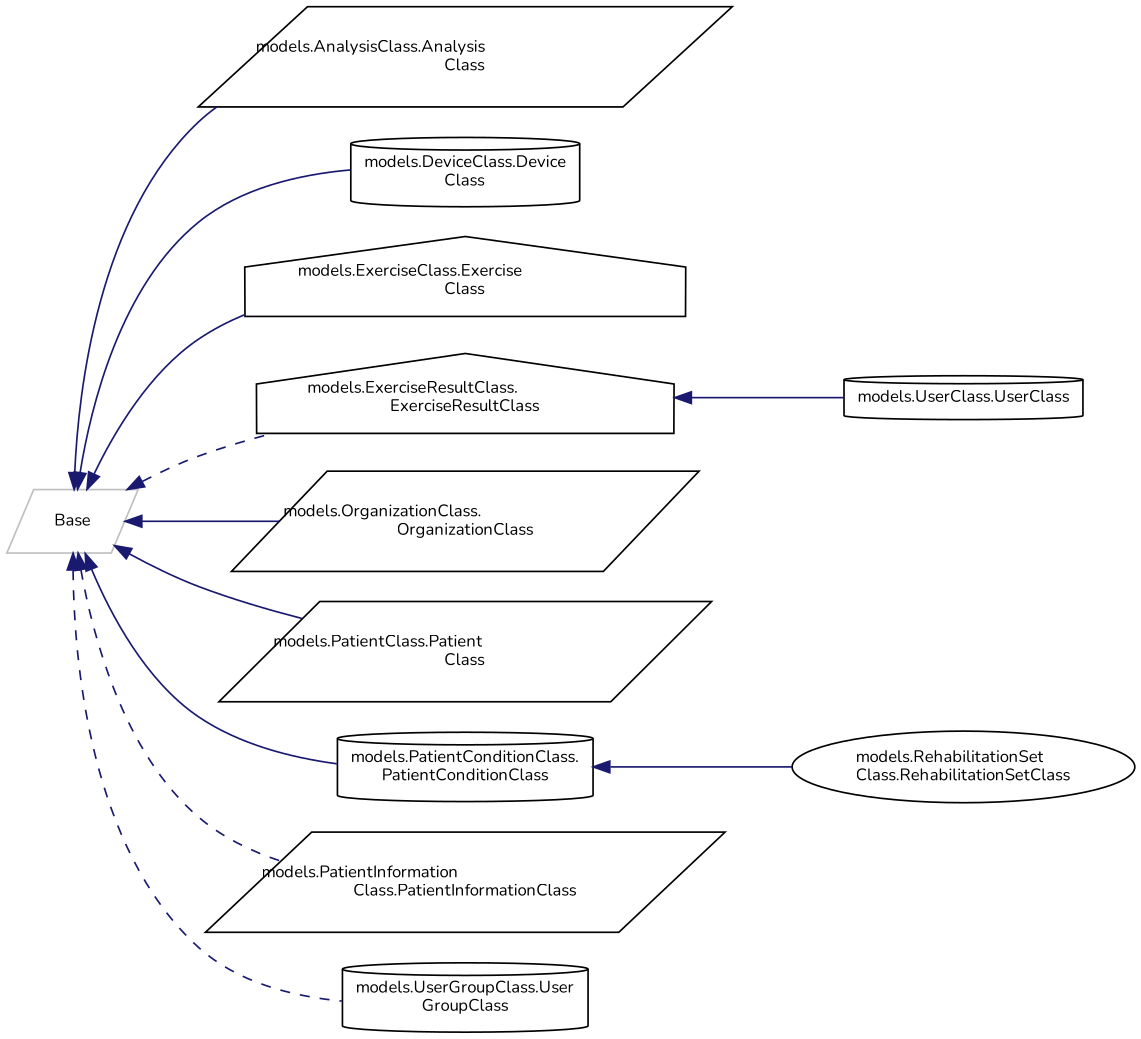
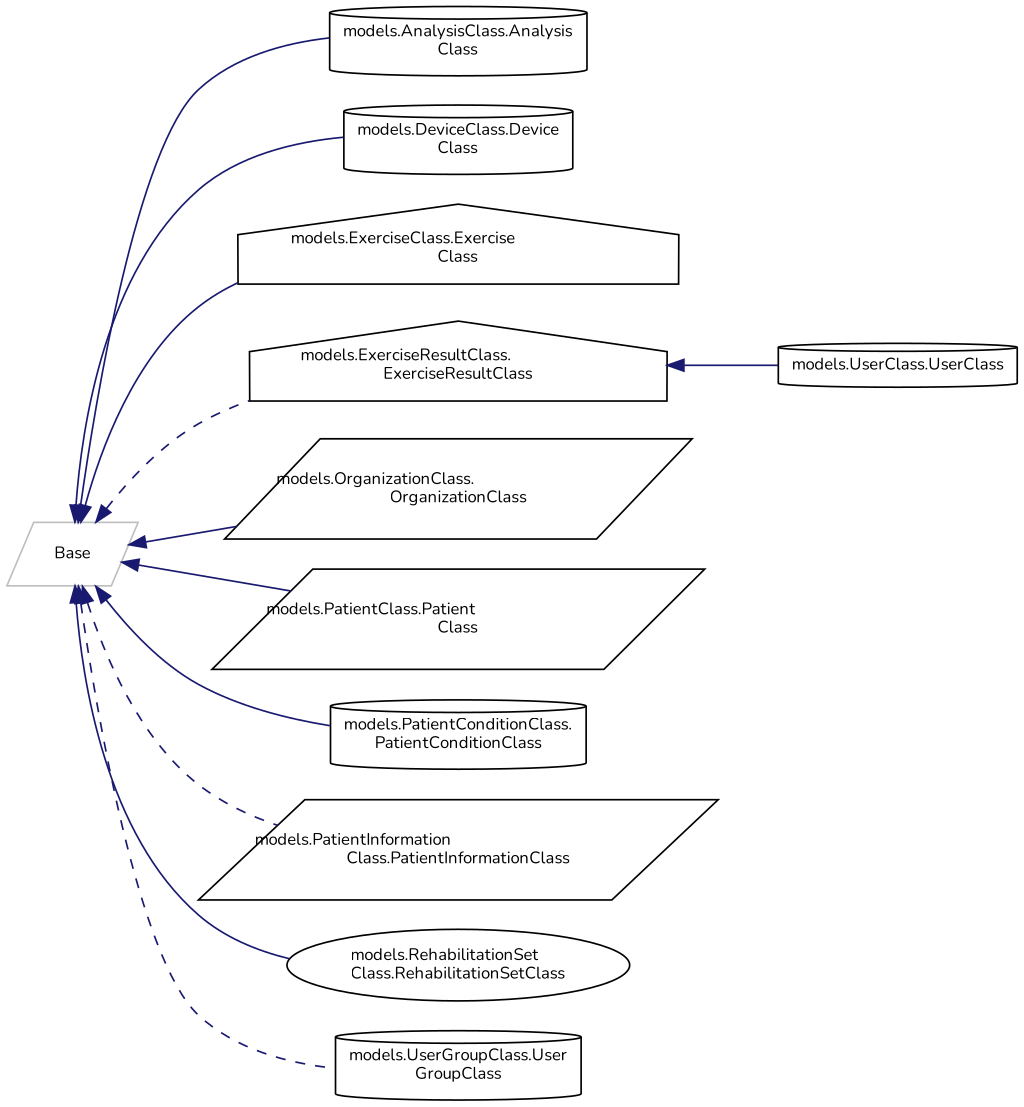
(465, 57) -> (458, 41)
(701, 767) -> (133, 828)
